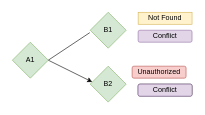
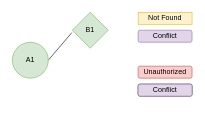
(108, 30) -> (90, 30)
(30, 60) -> (30, 60)
(159, 72) -> (165, 72)
(82, 77) -> none
(108, 84) -> none
